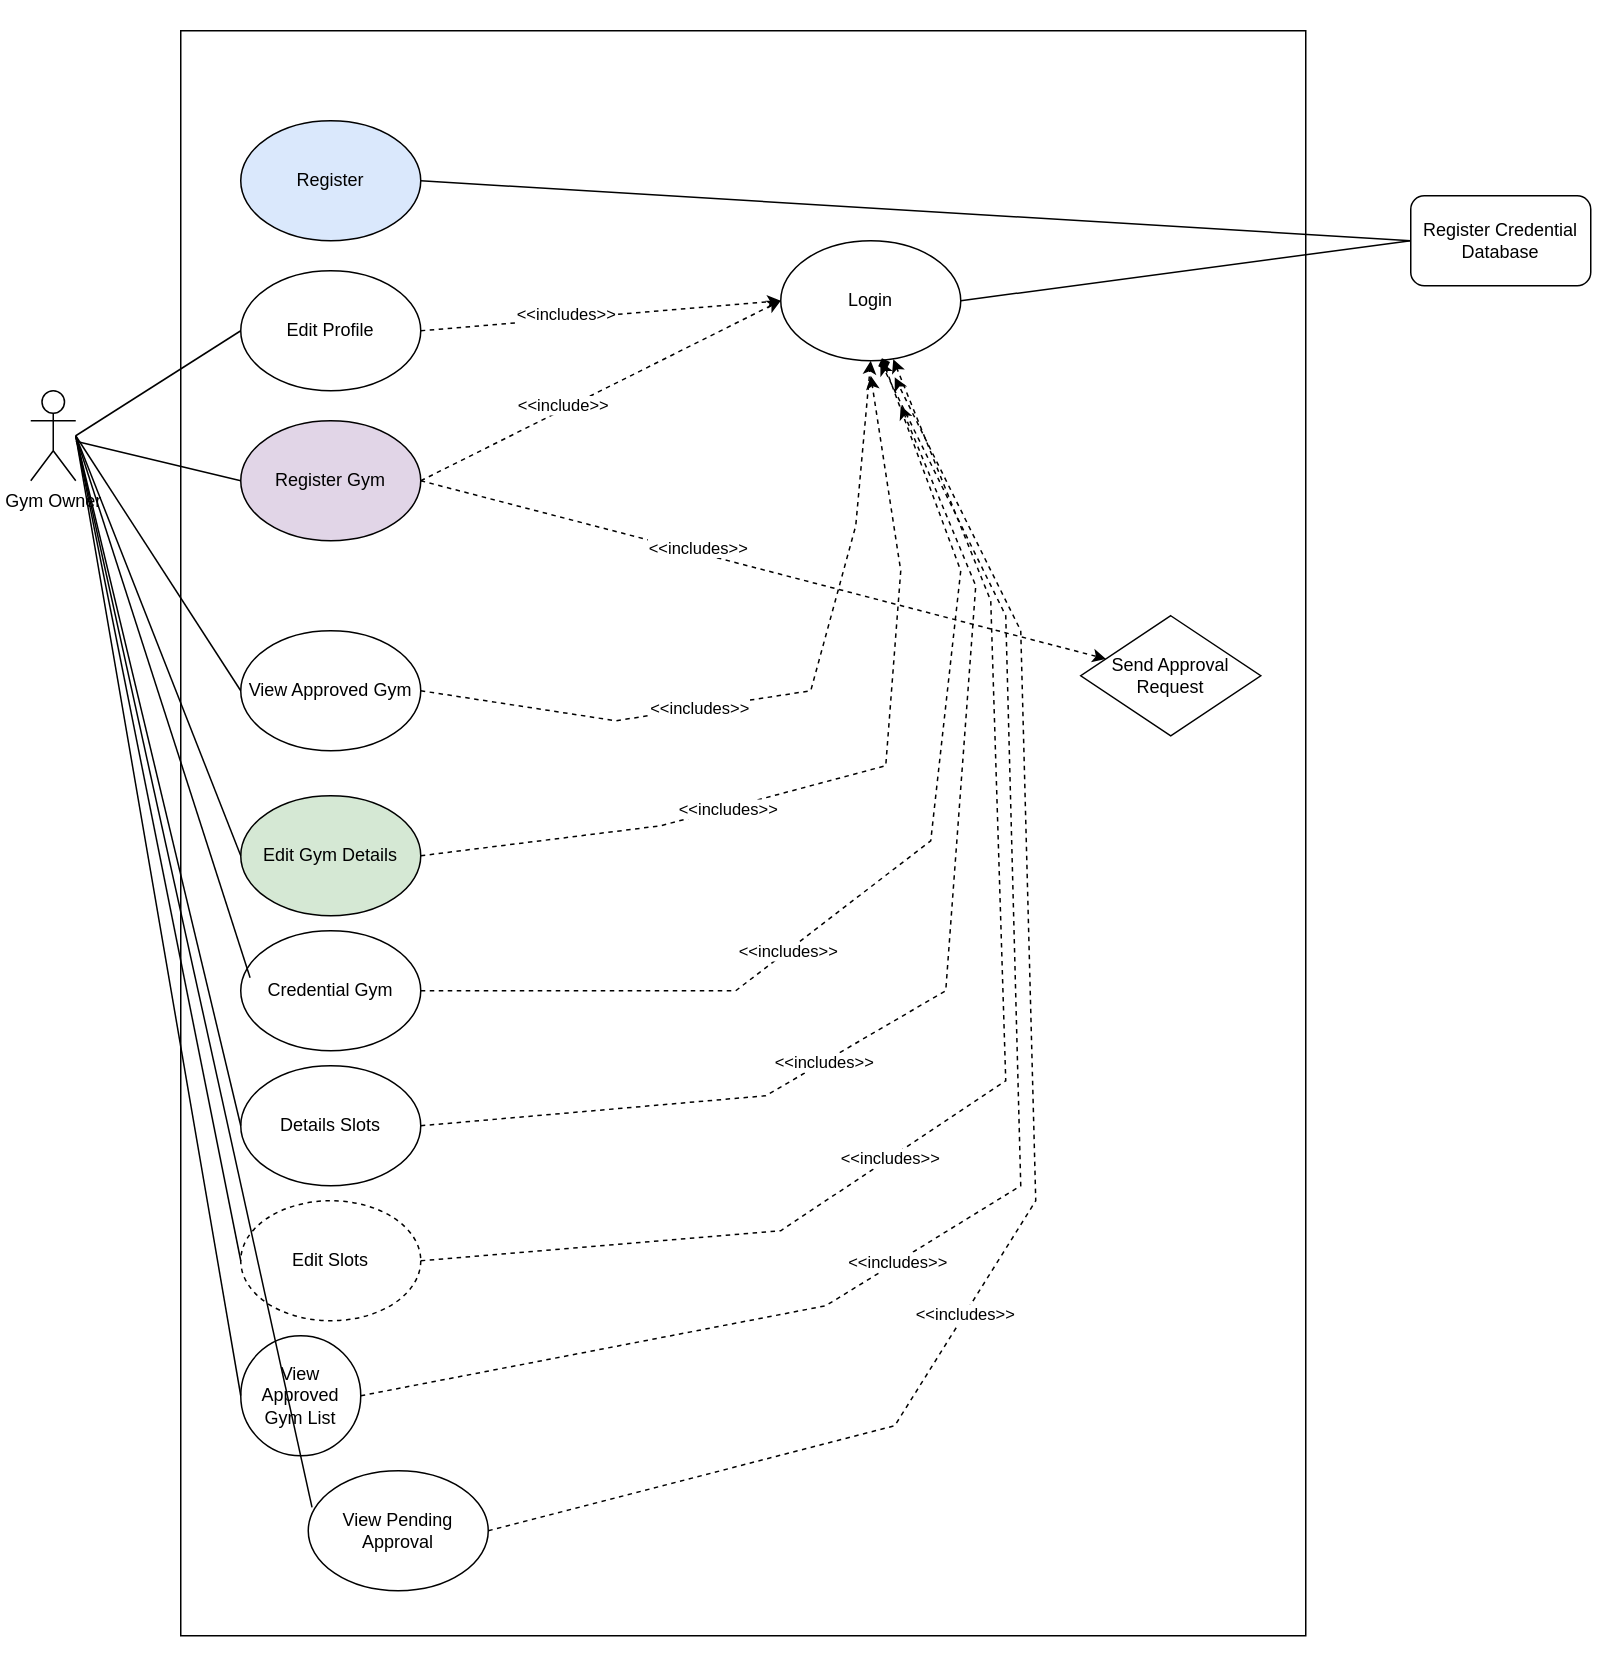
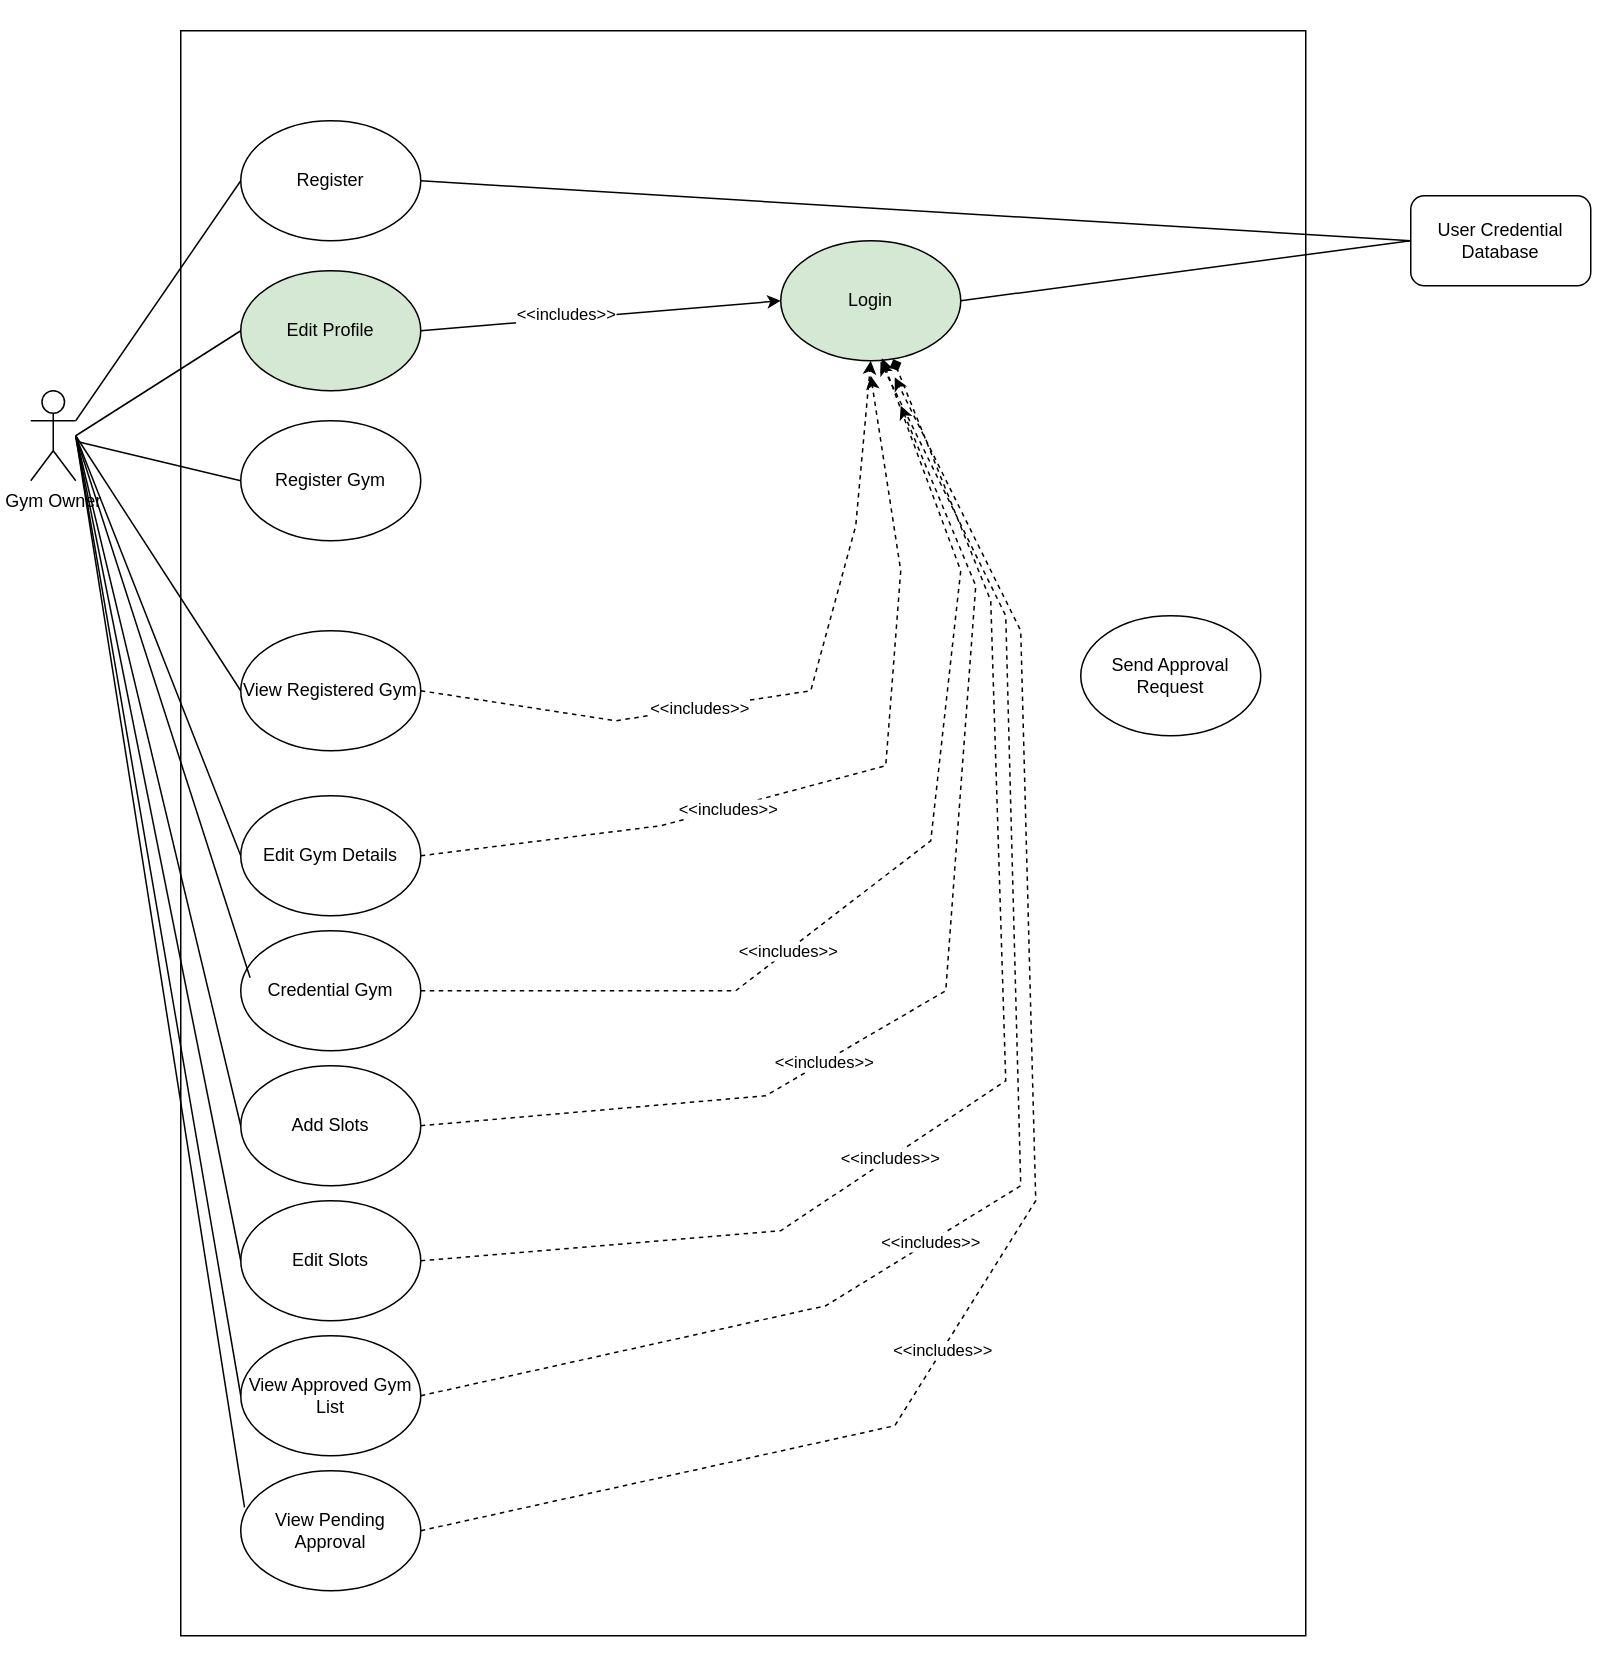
(331, 181) -> (331, 181)
(1501, 241) -> (1501, 241)
none -> (159, 300)
(871, 301) -> (871, 301)
(693, 308) -> (693, 308)
(331, 331) -> (331, 331)
(897, 369) -> (898, 370)
(887, 372) -> (887, 371)
(597, 392) -> none
(331, 481) -> (331, 481)
(905, 607) -> none
(1171, 676) -> (1171, 676)
(331, 691) -> (331, 691)
(331, 856) -> (331, 856)
(331, 1126) -> (331, 1126)
(331, 1261) -> (331, 1261)
(301, 1396) -> (331, 1396)
(398, 1531) -> (331, 1531)
